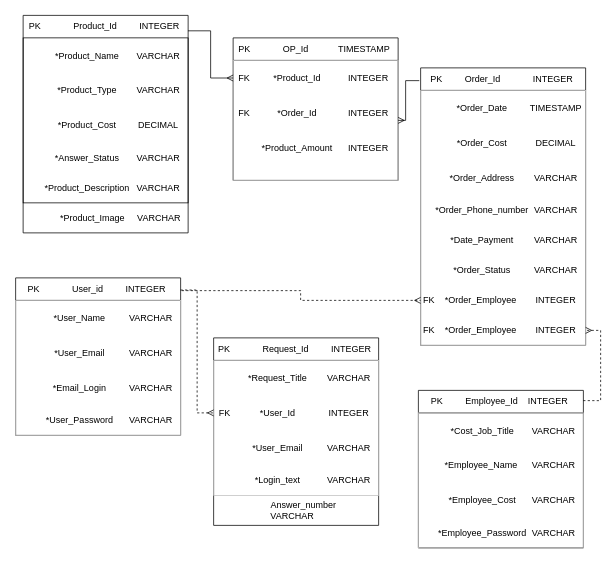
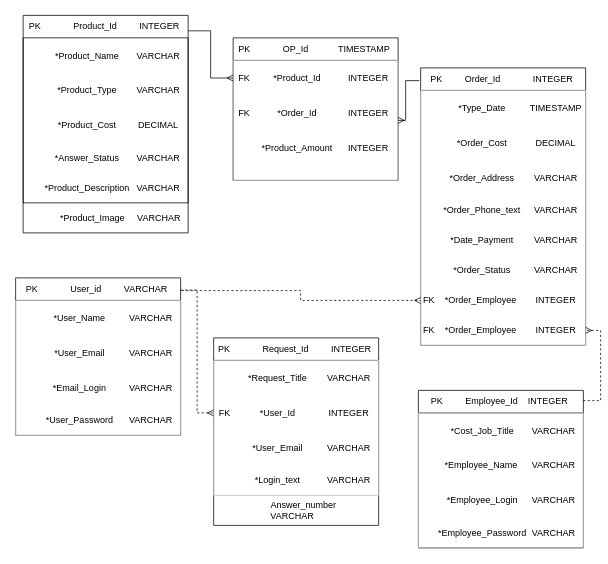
(482, 108) -> (482, 108)
(482, 210) -> (482, 210)
(98, 289) -> (98, 289)
(482, 501) -> (482, 501)
